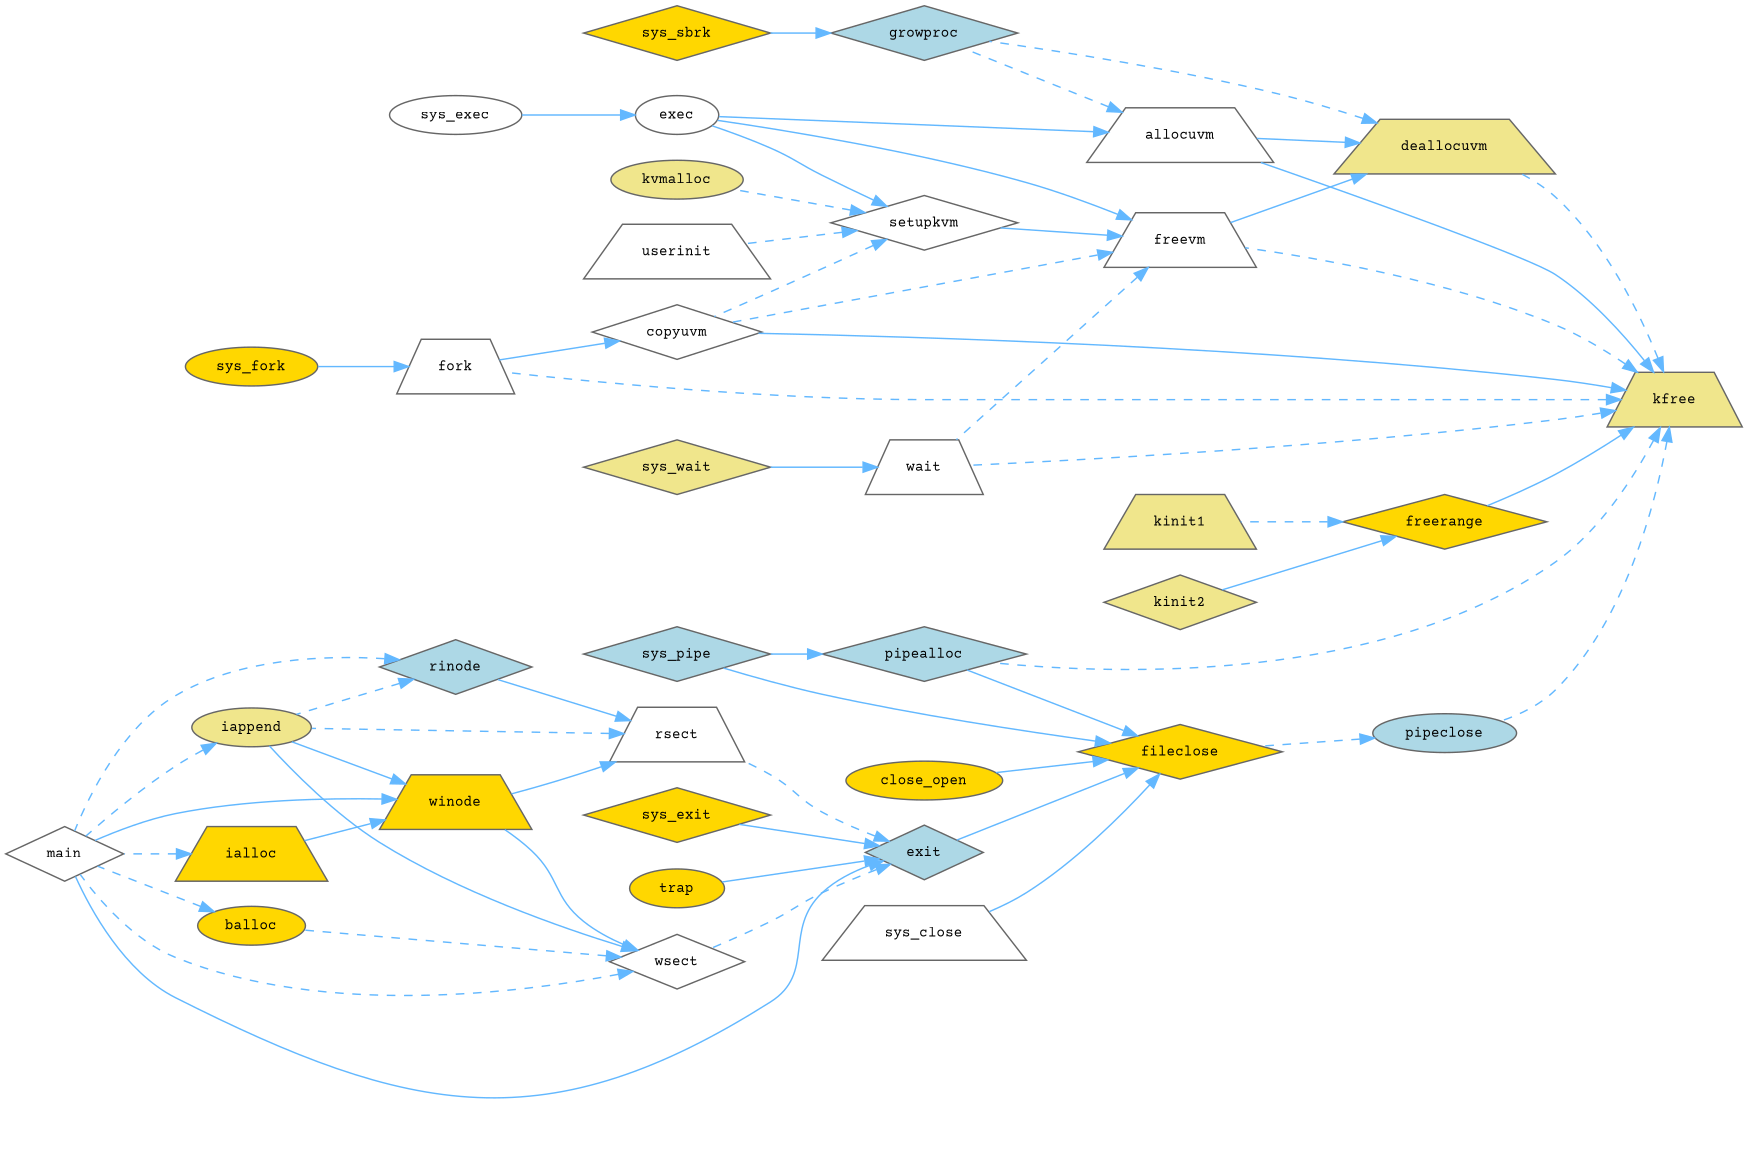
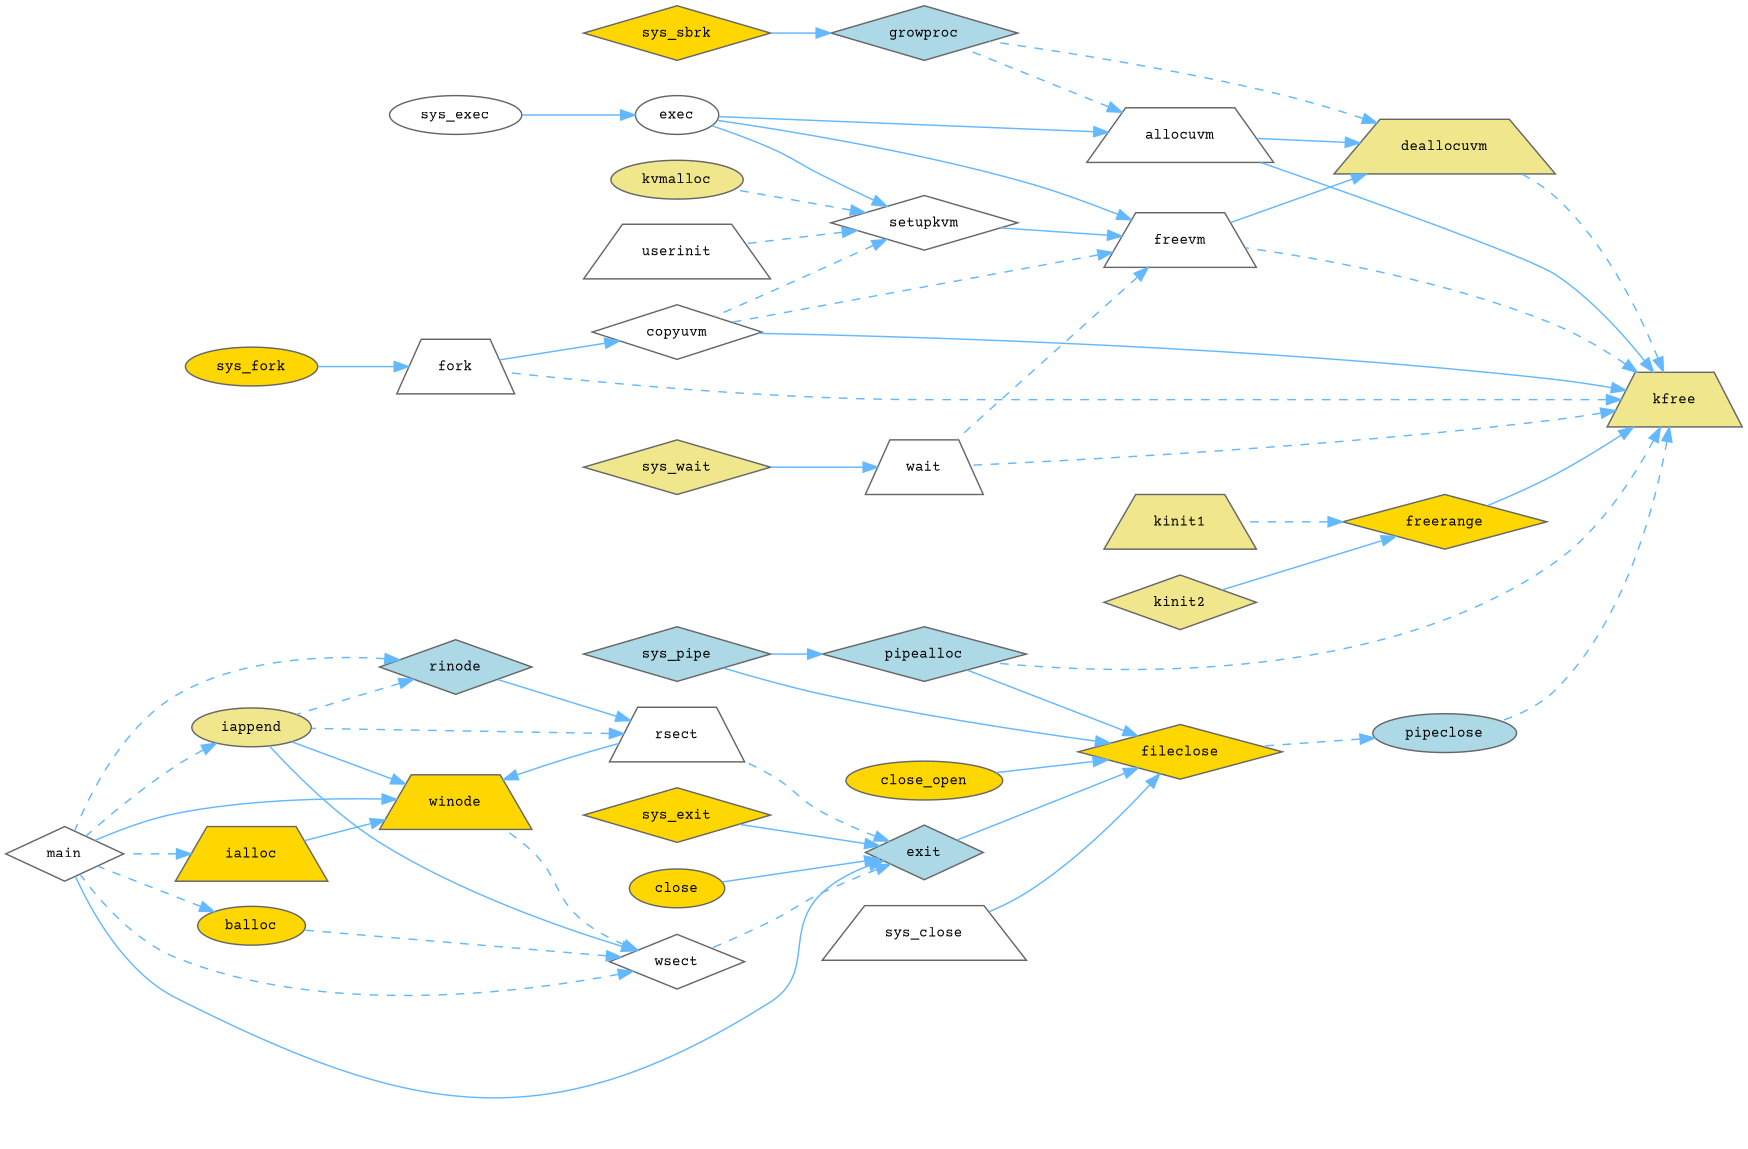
(557, 781) -> (568, 758)
(677, 888) -> (677, 888)
(560, 892) -> (560, 892)
